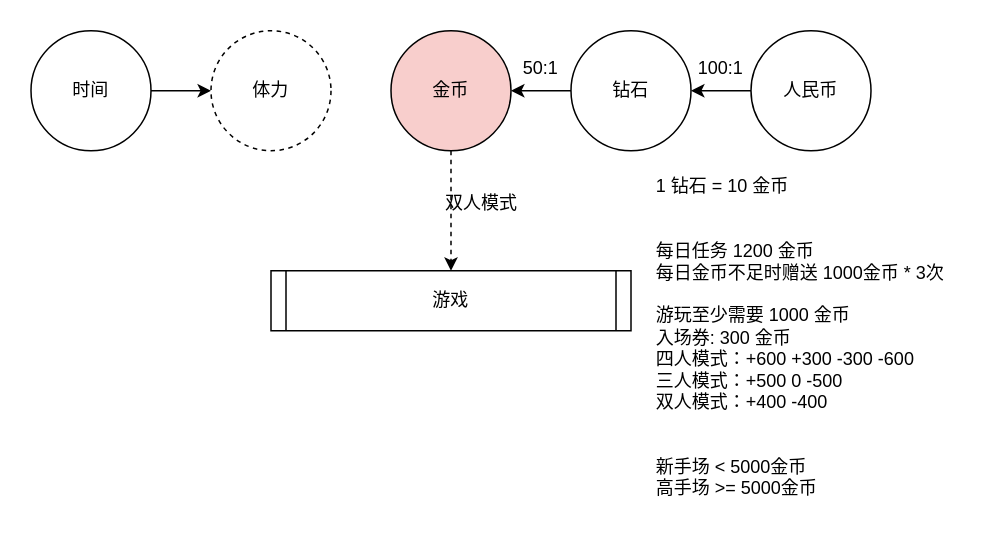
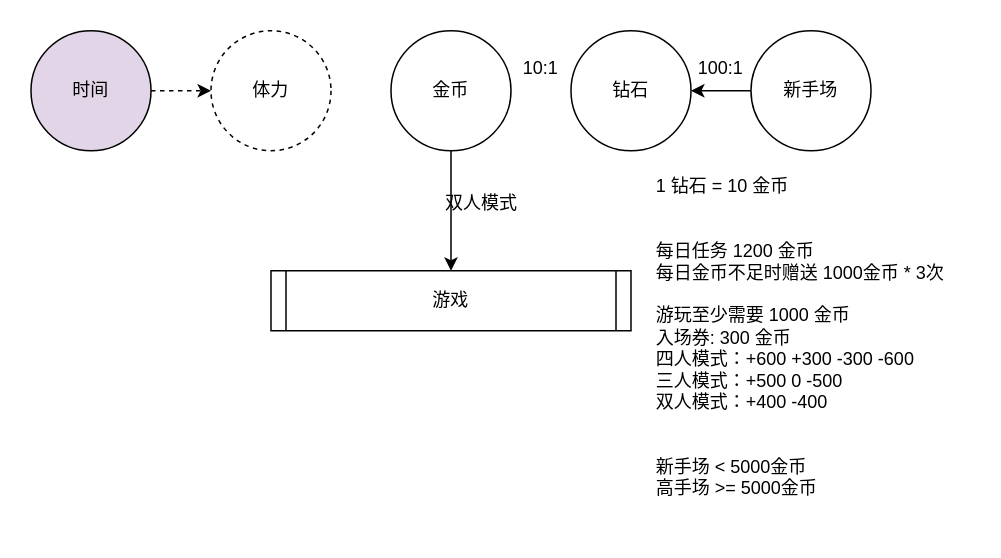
(541, 68) -> (541, 68)
(91, 91) -> (91, 91)
(175, 91) -> (175, 91)
(451, 91) -> (451, 91)
(546, 91) -> none
(811, 91) -> (811, 91)
(451, 205) -> (451, 205)
